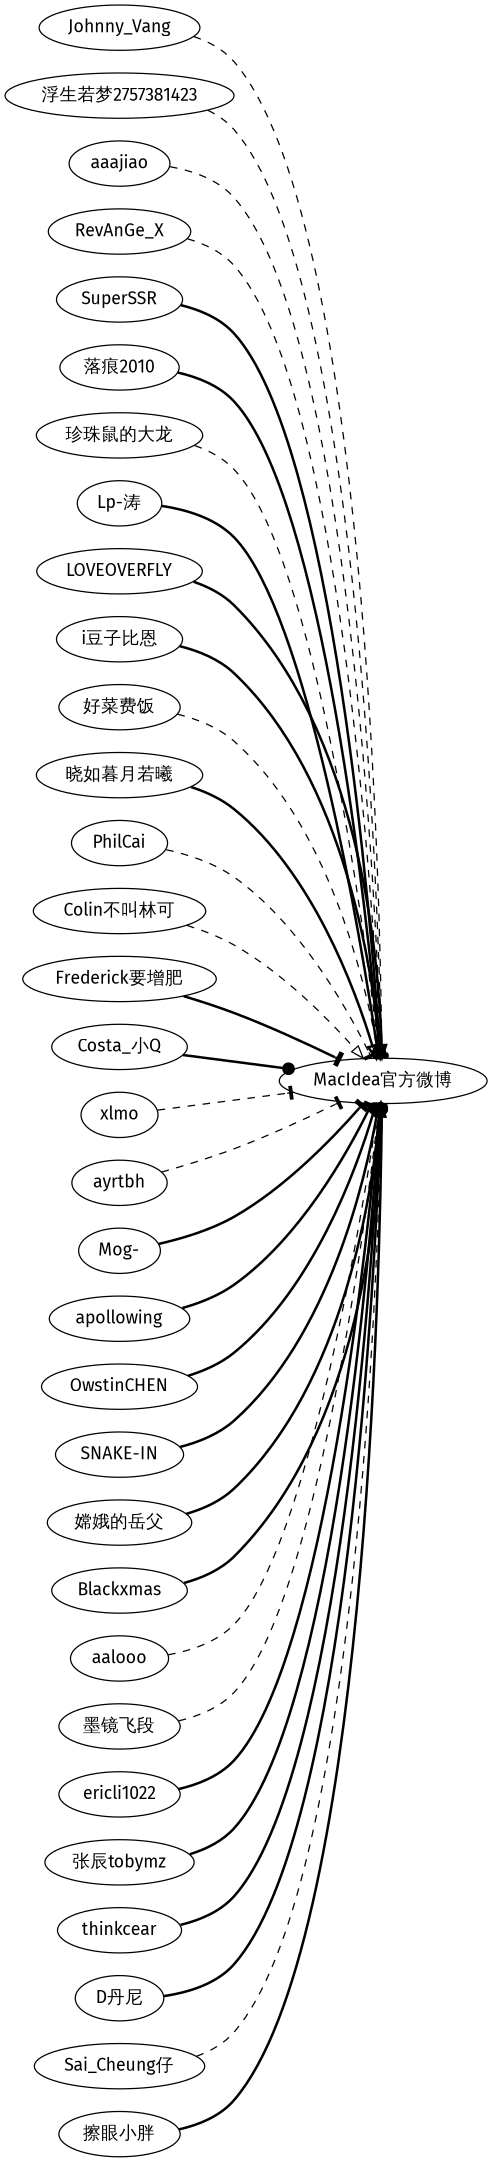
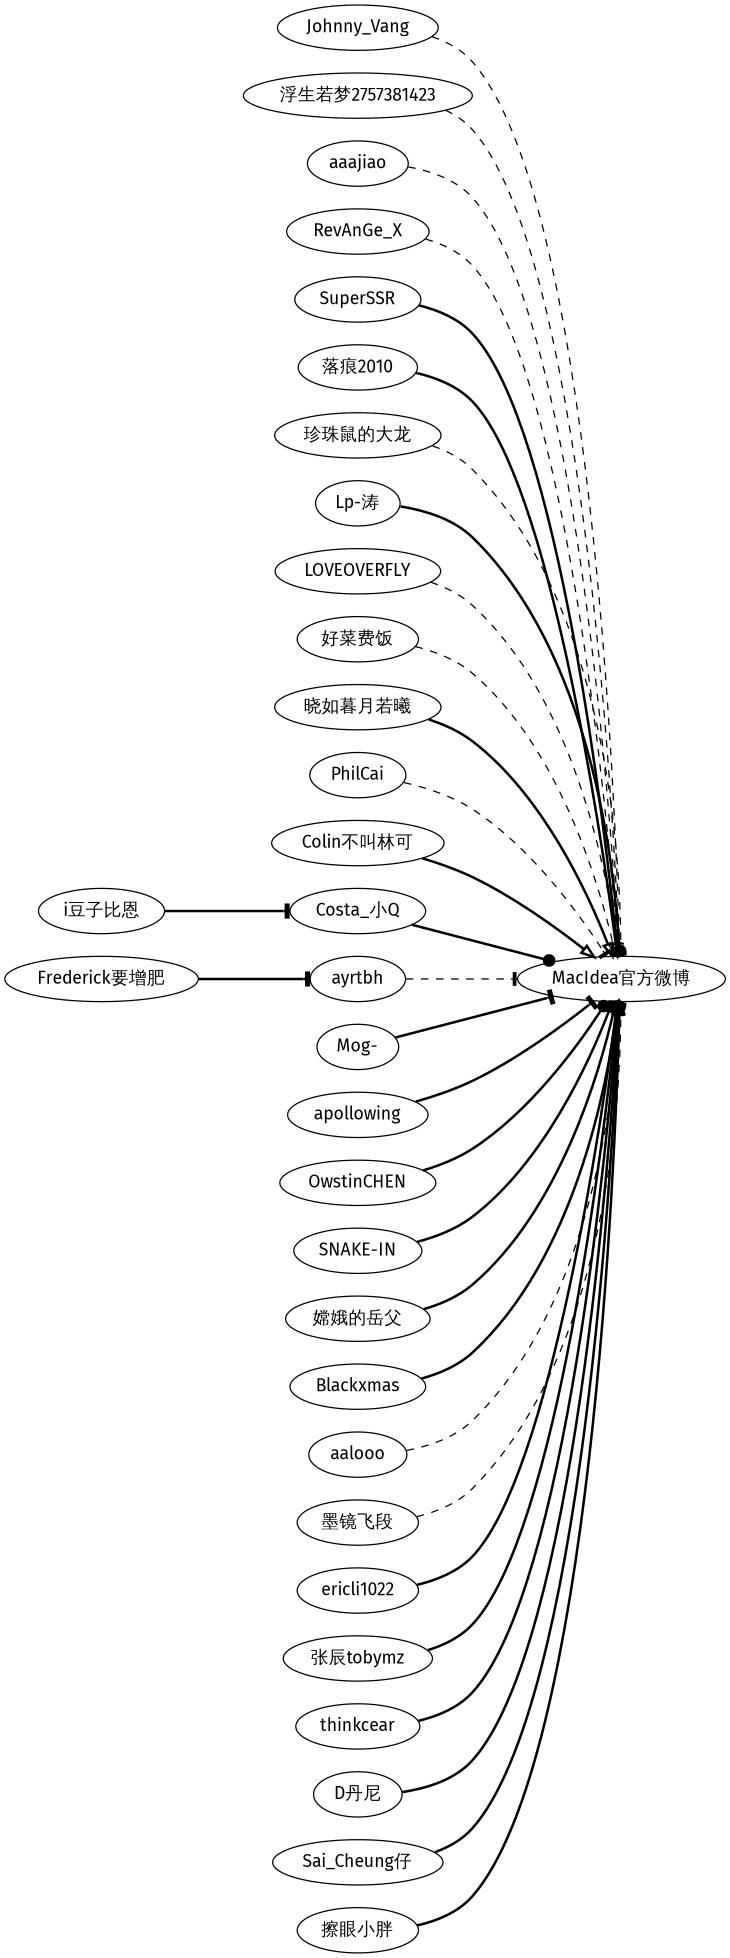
(291, 682) -> (562, 740)
(323, 810) -> (224, 911)
(279, 976) -> (507, 896)
(261, 1024) -> (251, 979)
(120, 1115) -> none
(349, 1606) -> (581, 1453)
